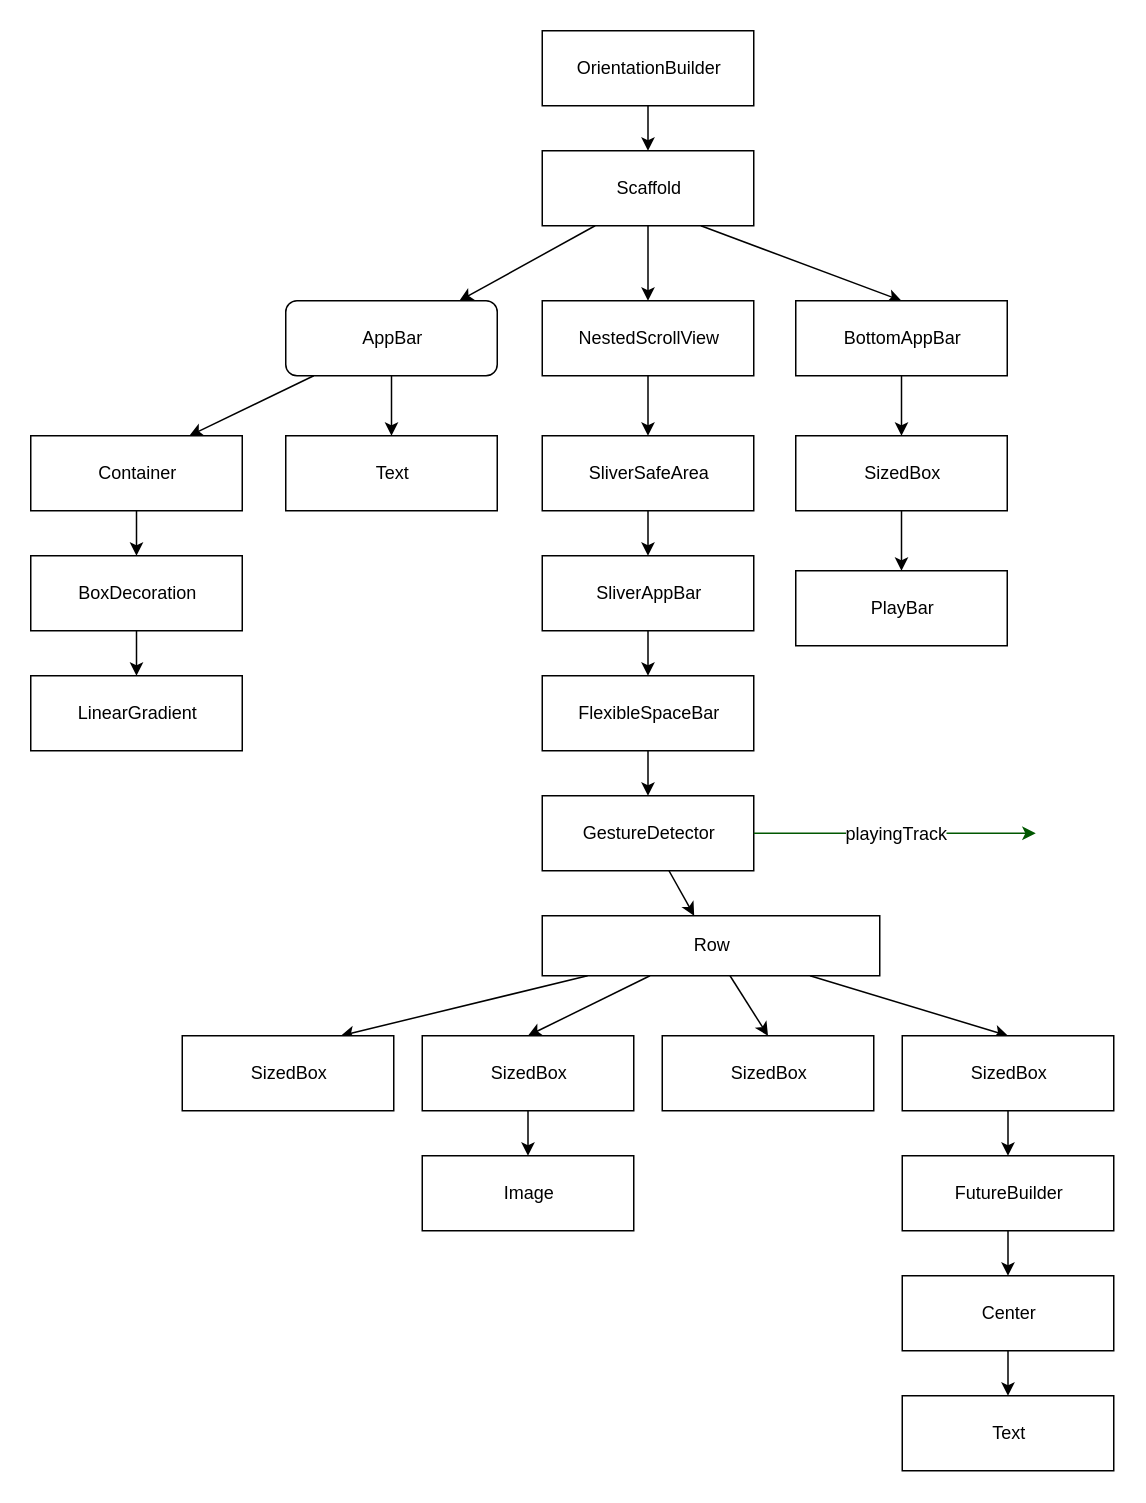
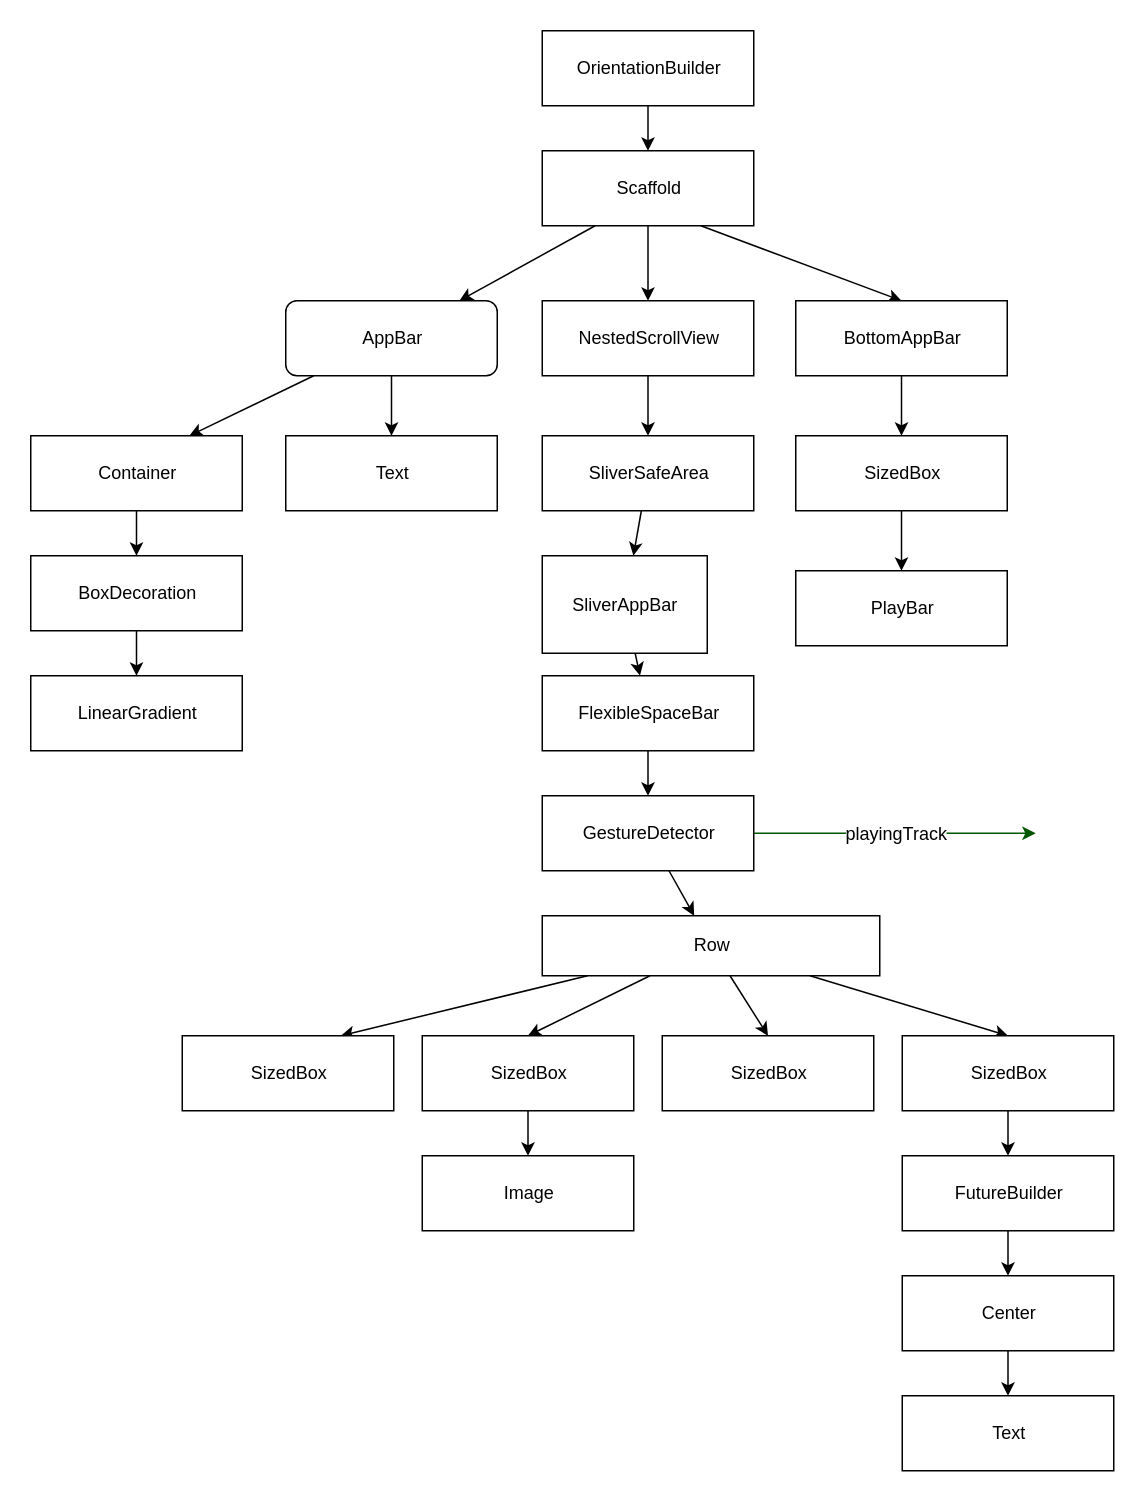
(648, 593) -> (625, 605)
